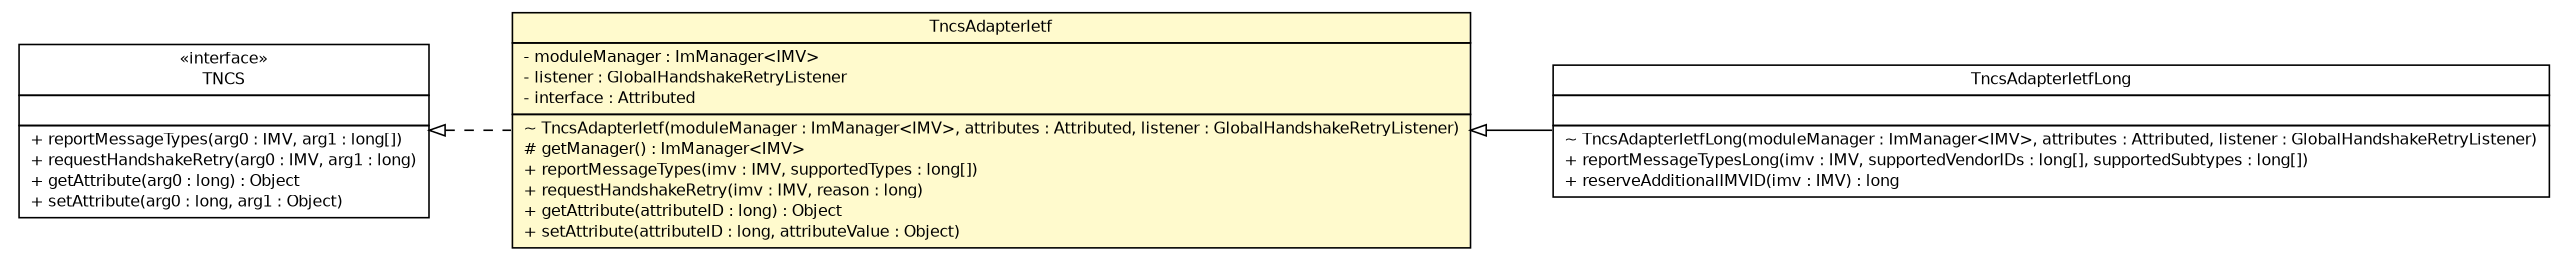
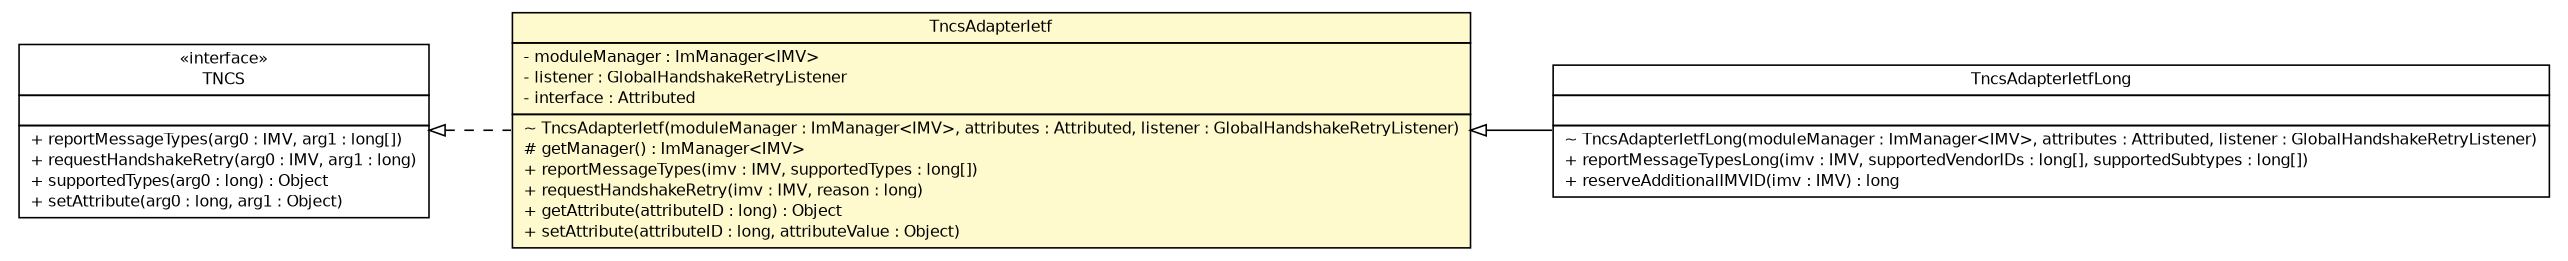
(165, 181) -> (180, 181)
